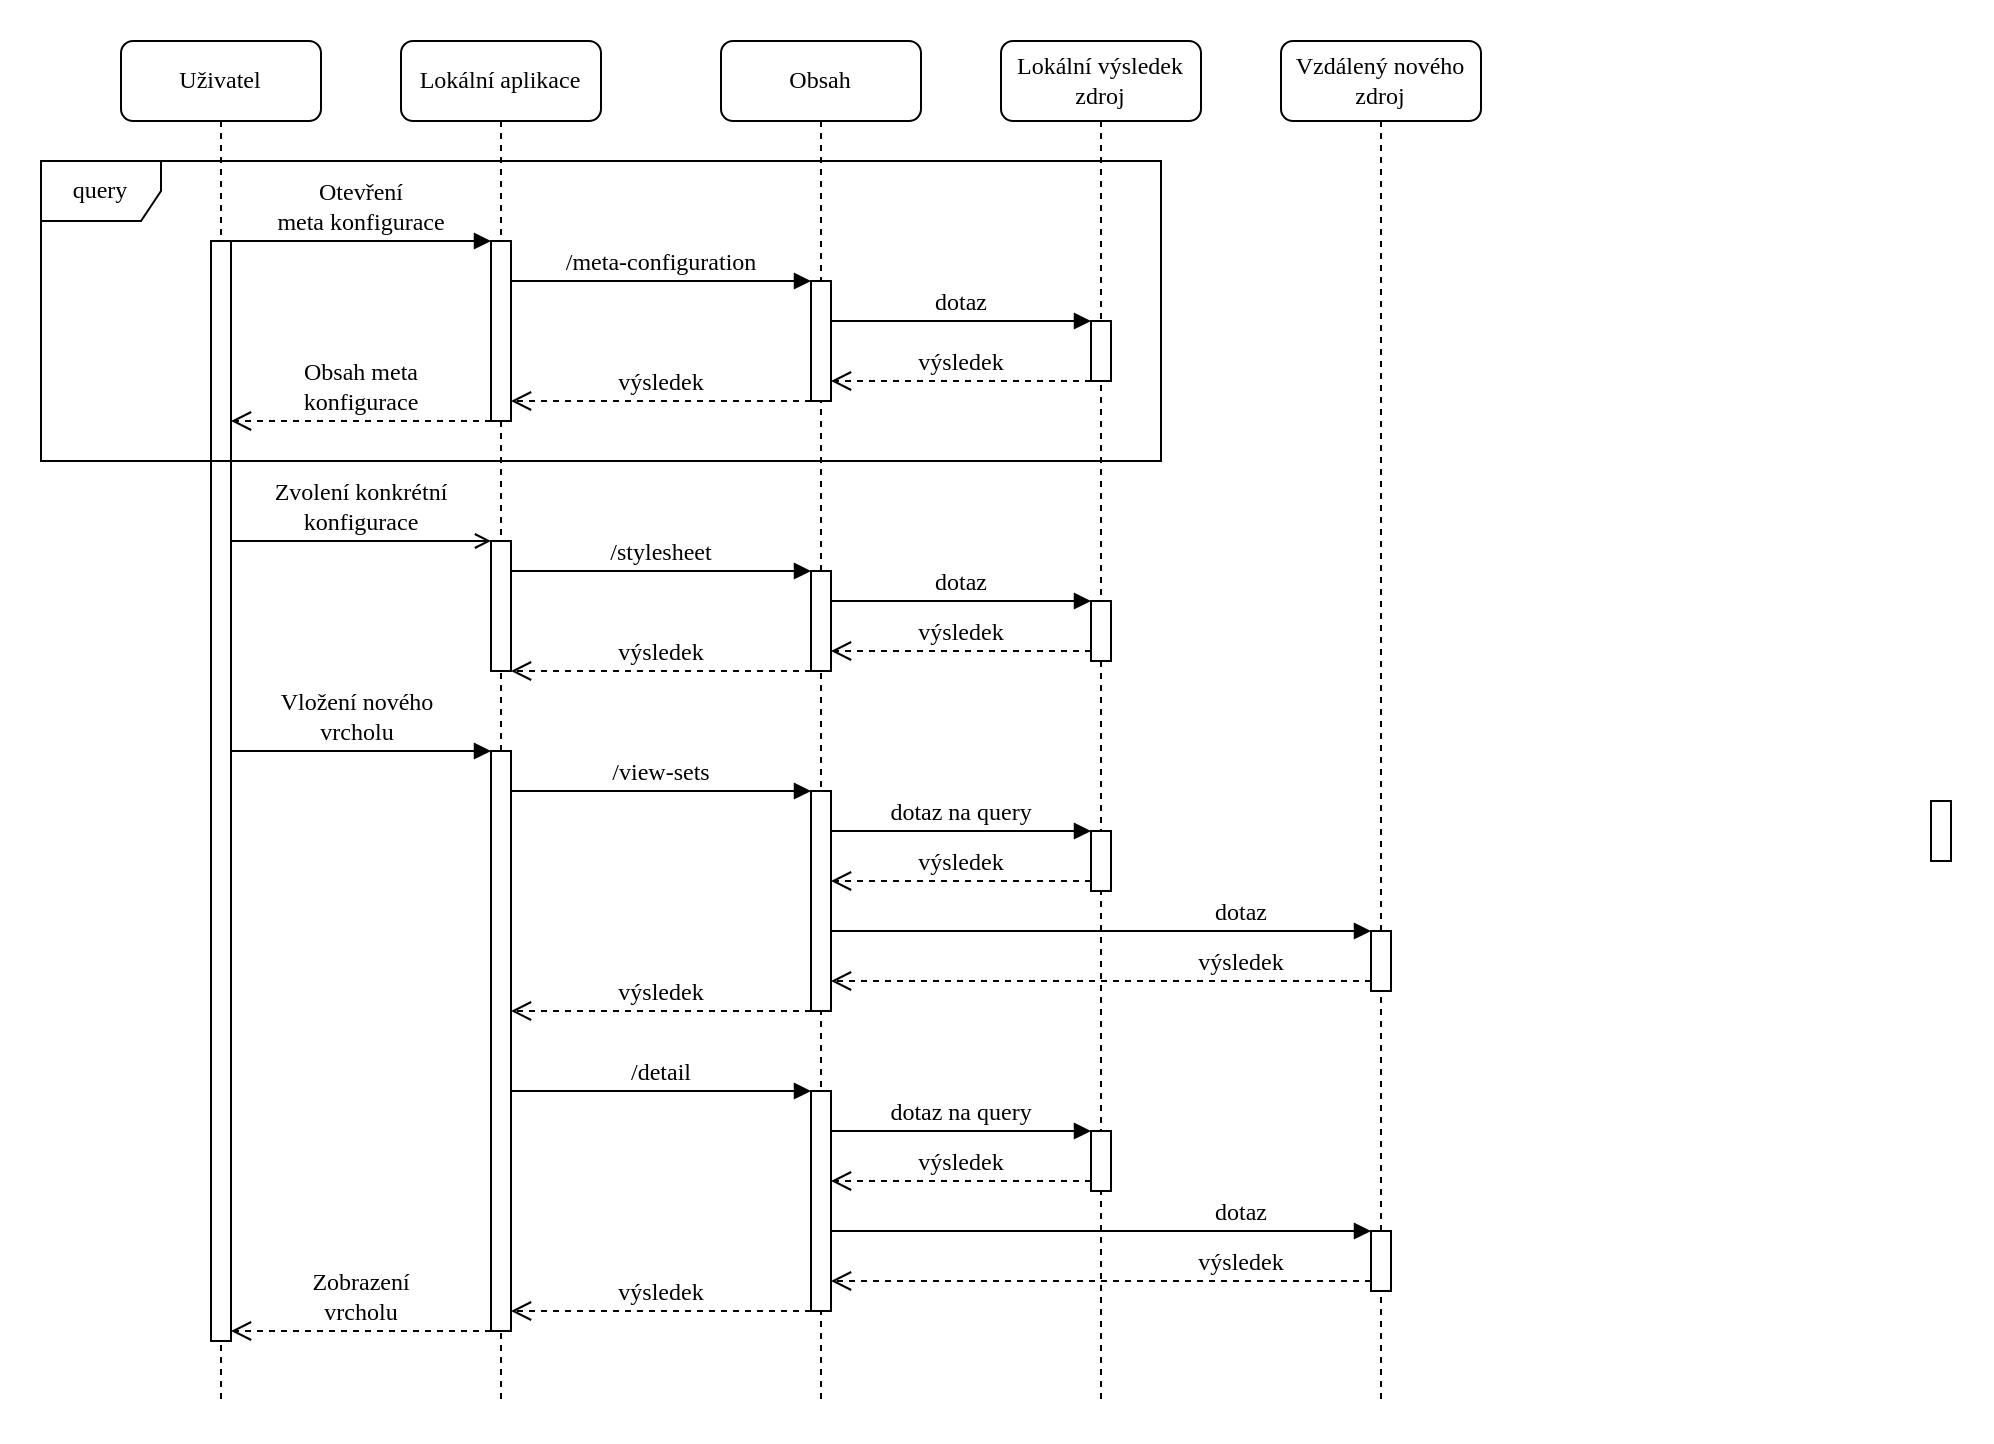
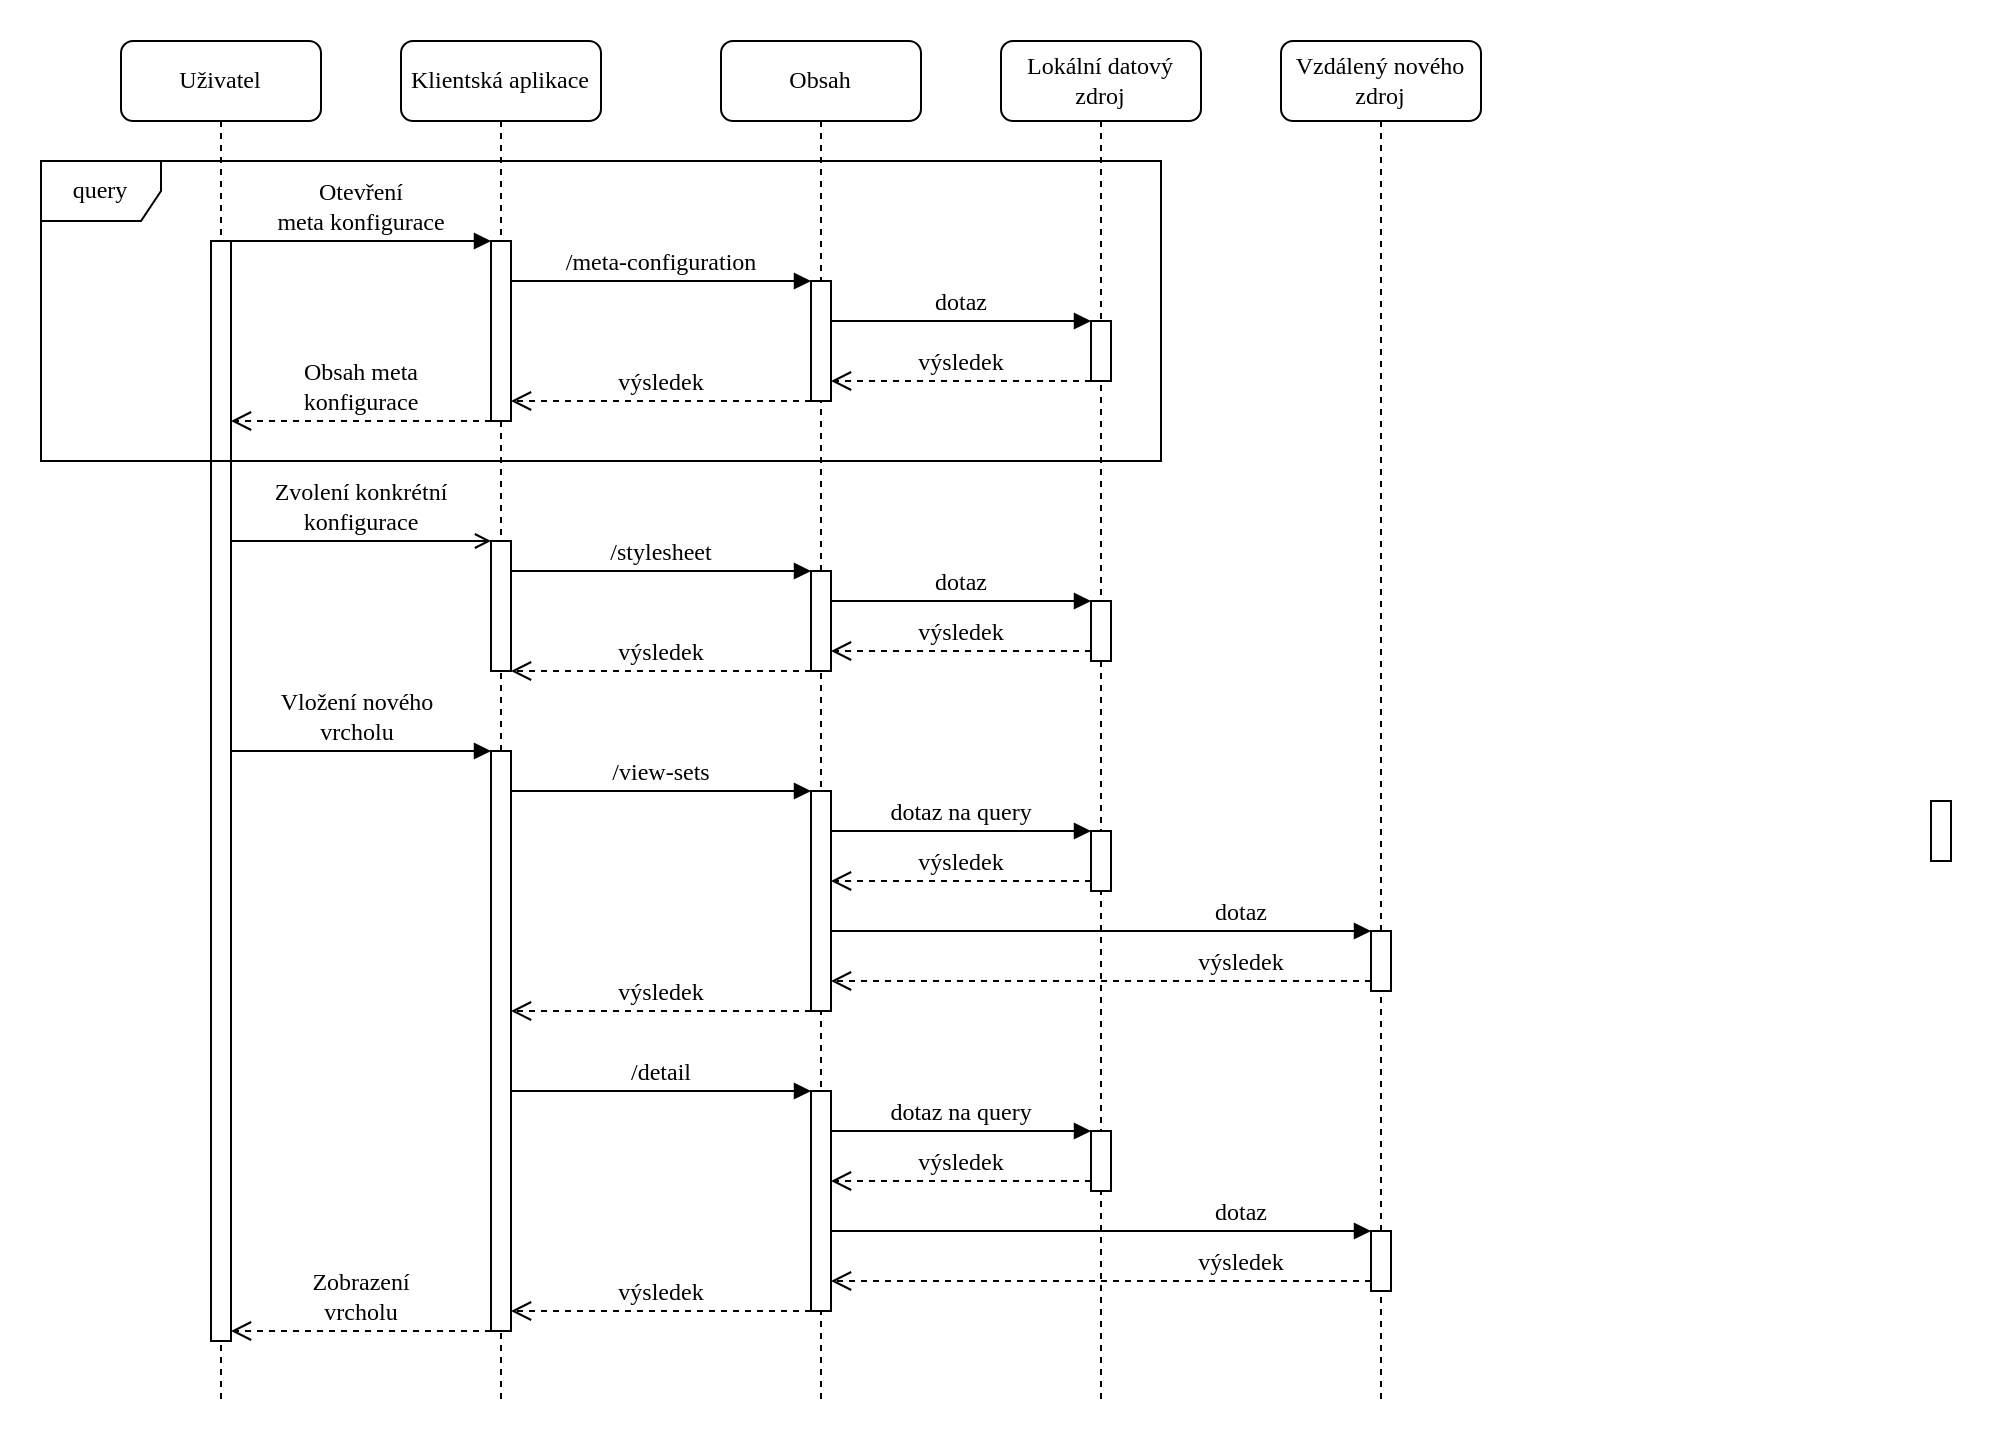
(501, 81) -> (501, 81)
(1101, 81) -> (1101, 81)
